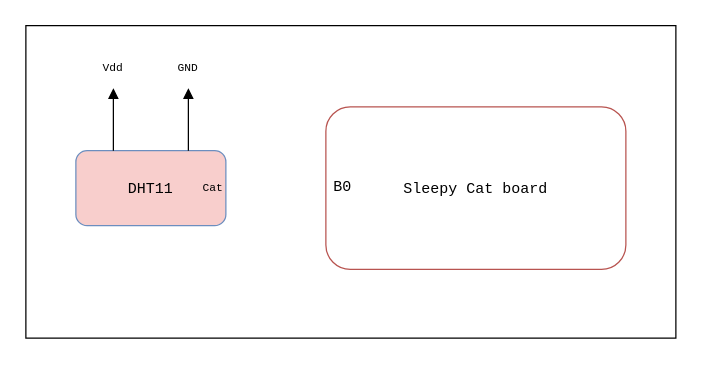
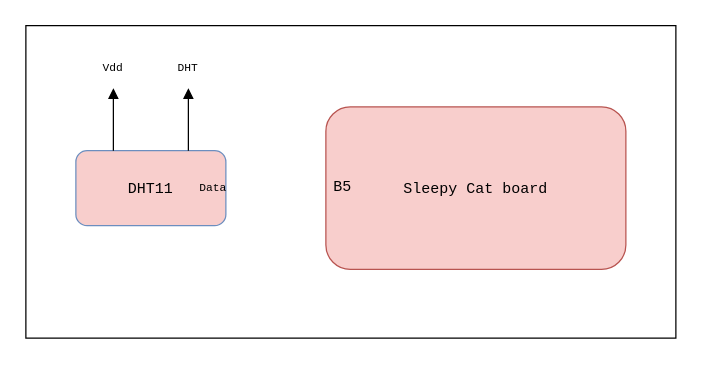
(188, 69) -> (188, 69)
(213, 188) -> (213, 188)
(338, 188) -> (338, 188)
(476, 188) -> (476, 188)
